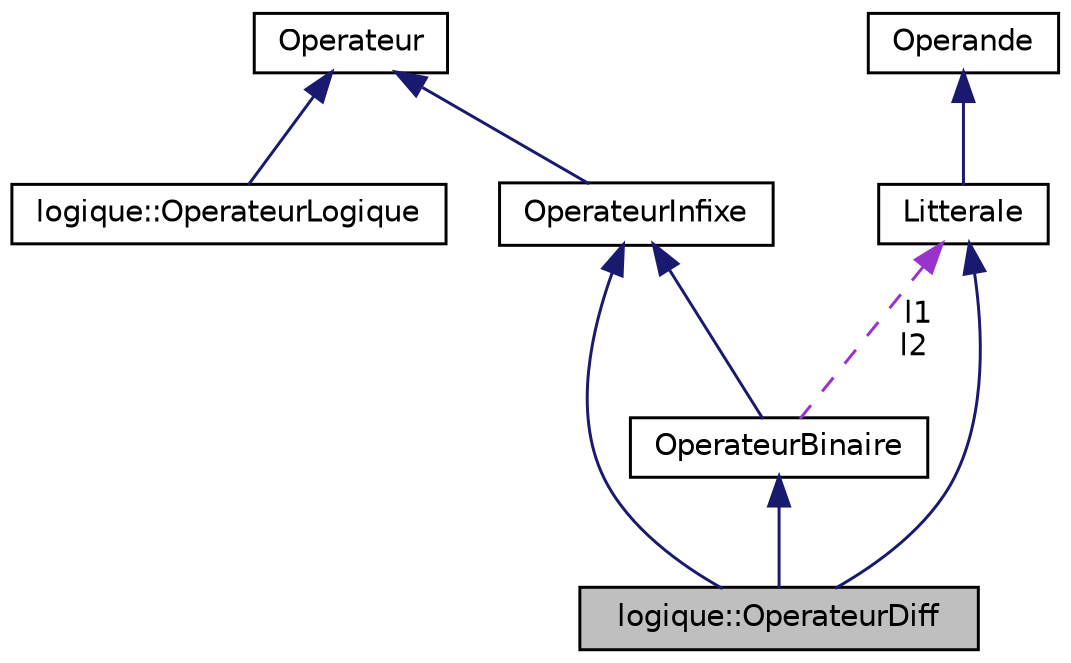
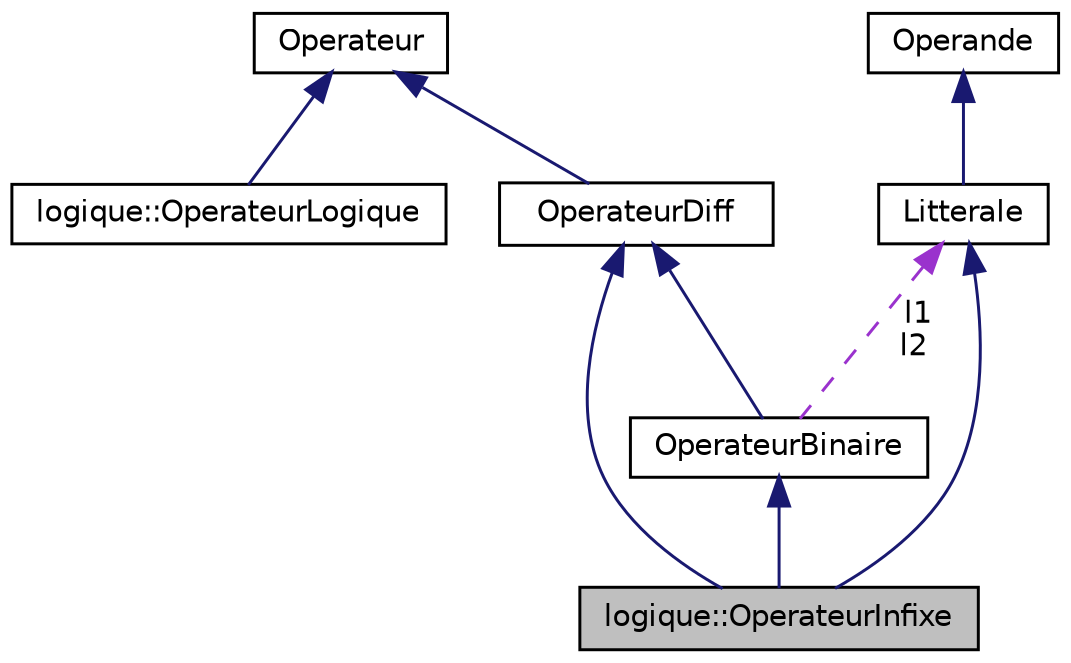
(636, 214) -> (636, 214)
(779, 619) -> (779, 619)
